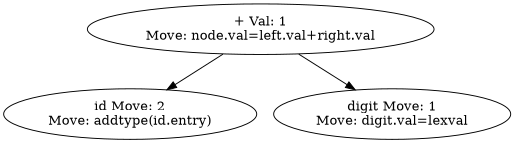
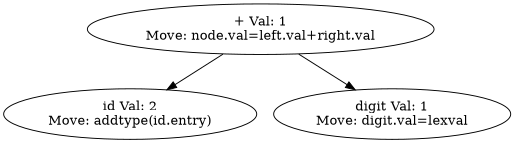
(130, 114) -> (130, 114)
(392, 114) -> (392, 114)
